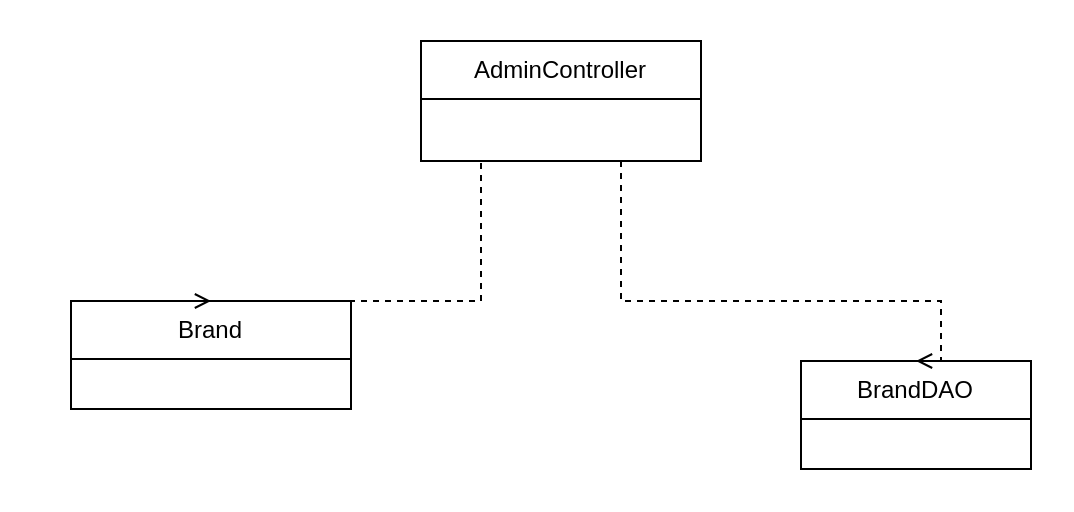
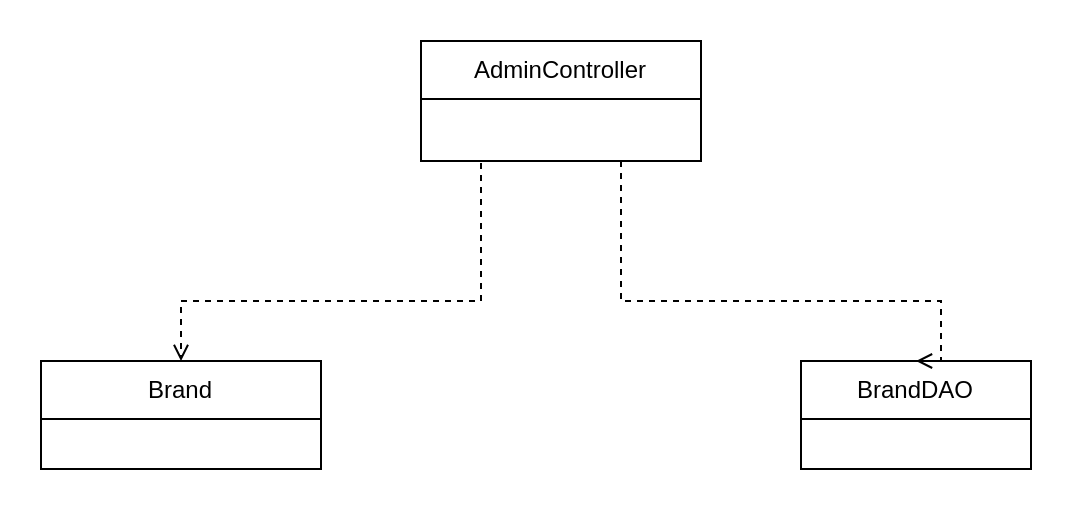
(211, 355) -> (181, 415)
